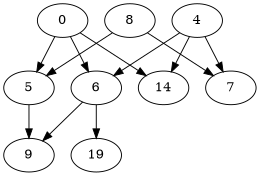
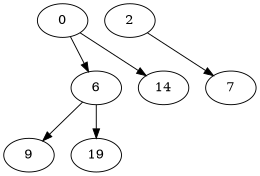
(130, 21) -> (130, 21)
(197, 21) -> none
(29, 88) -> none
